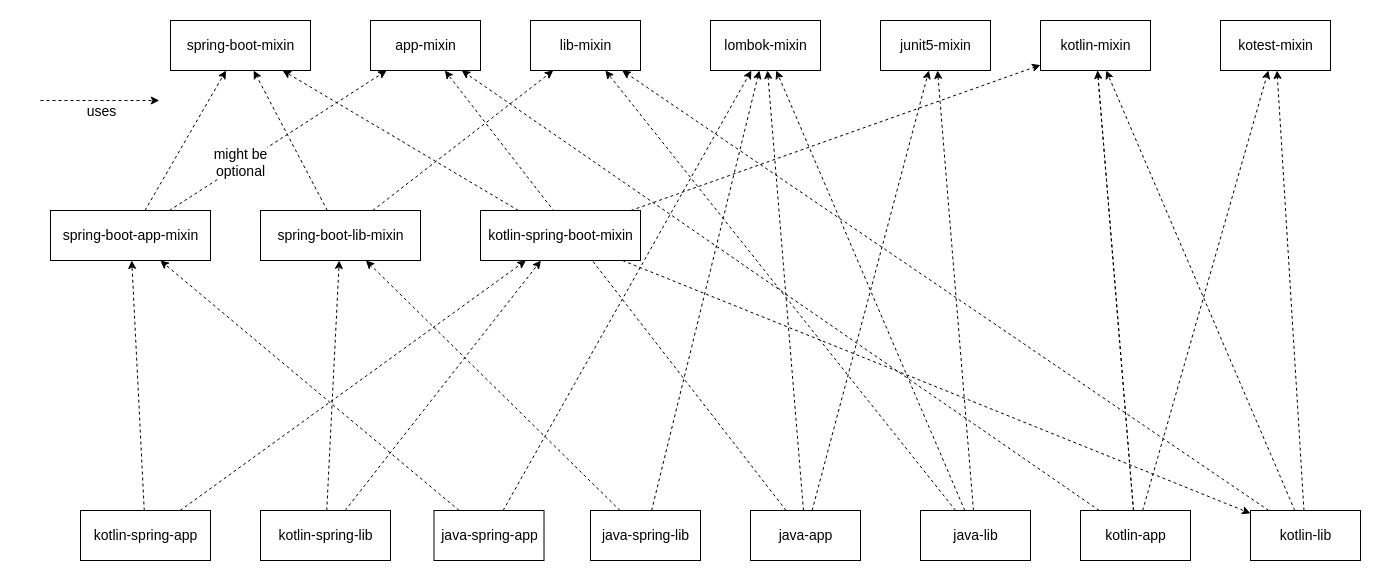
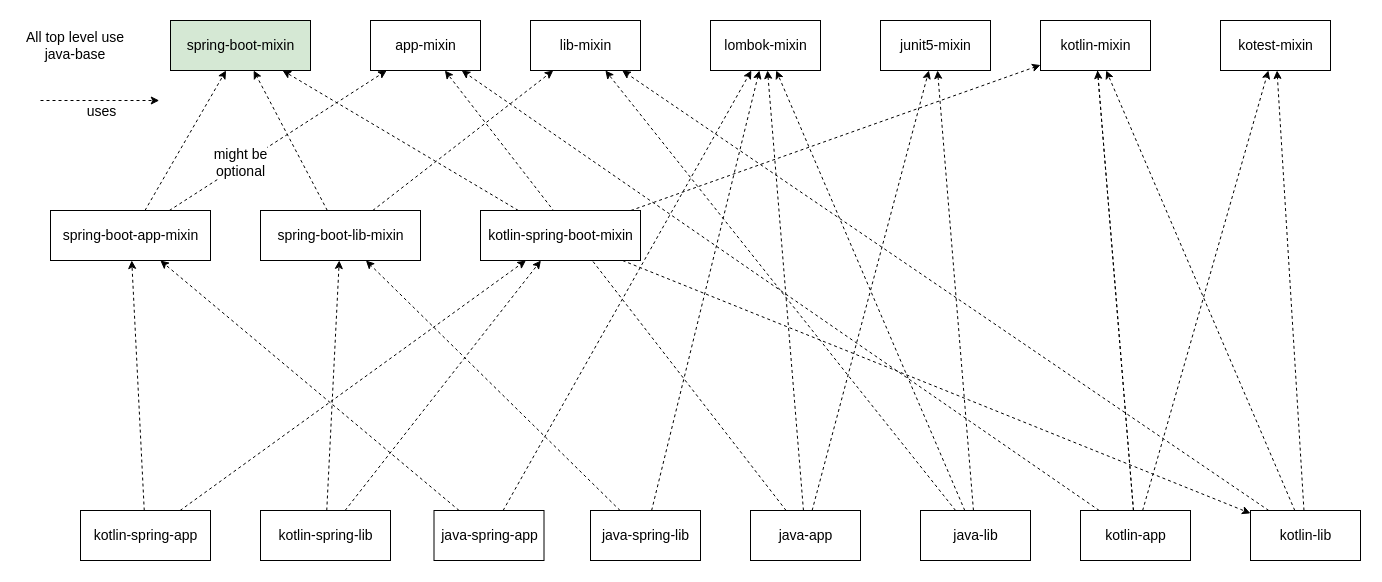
none -> (76, 46)
(241, 46) -> (241, 46)
